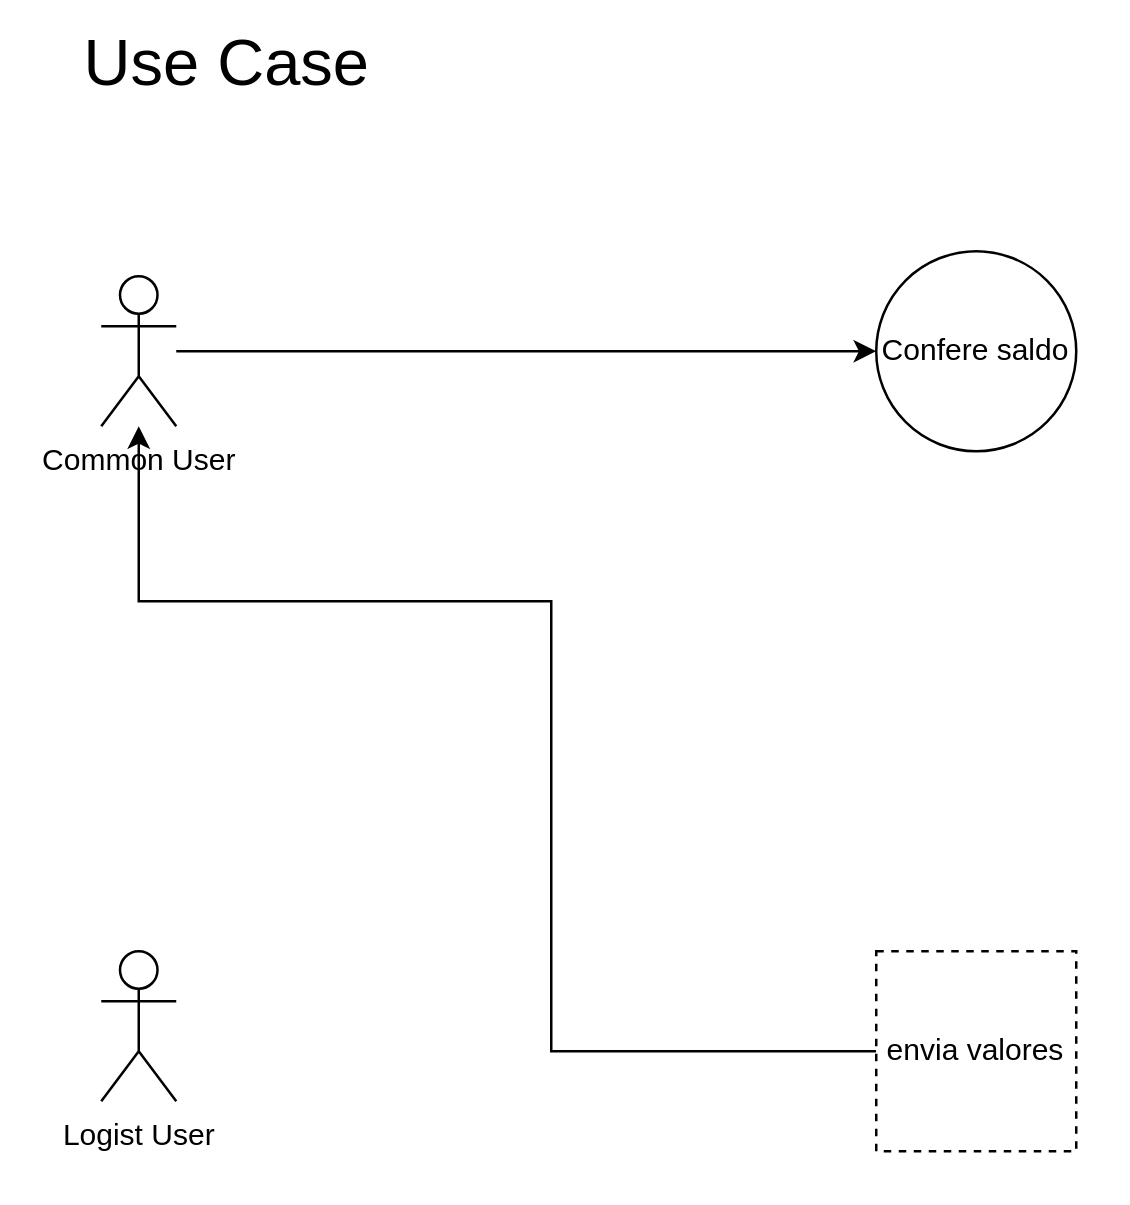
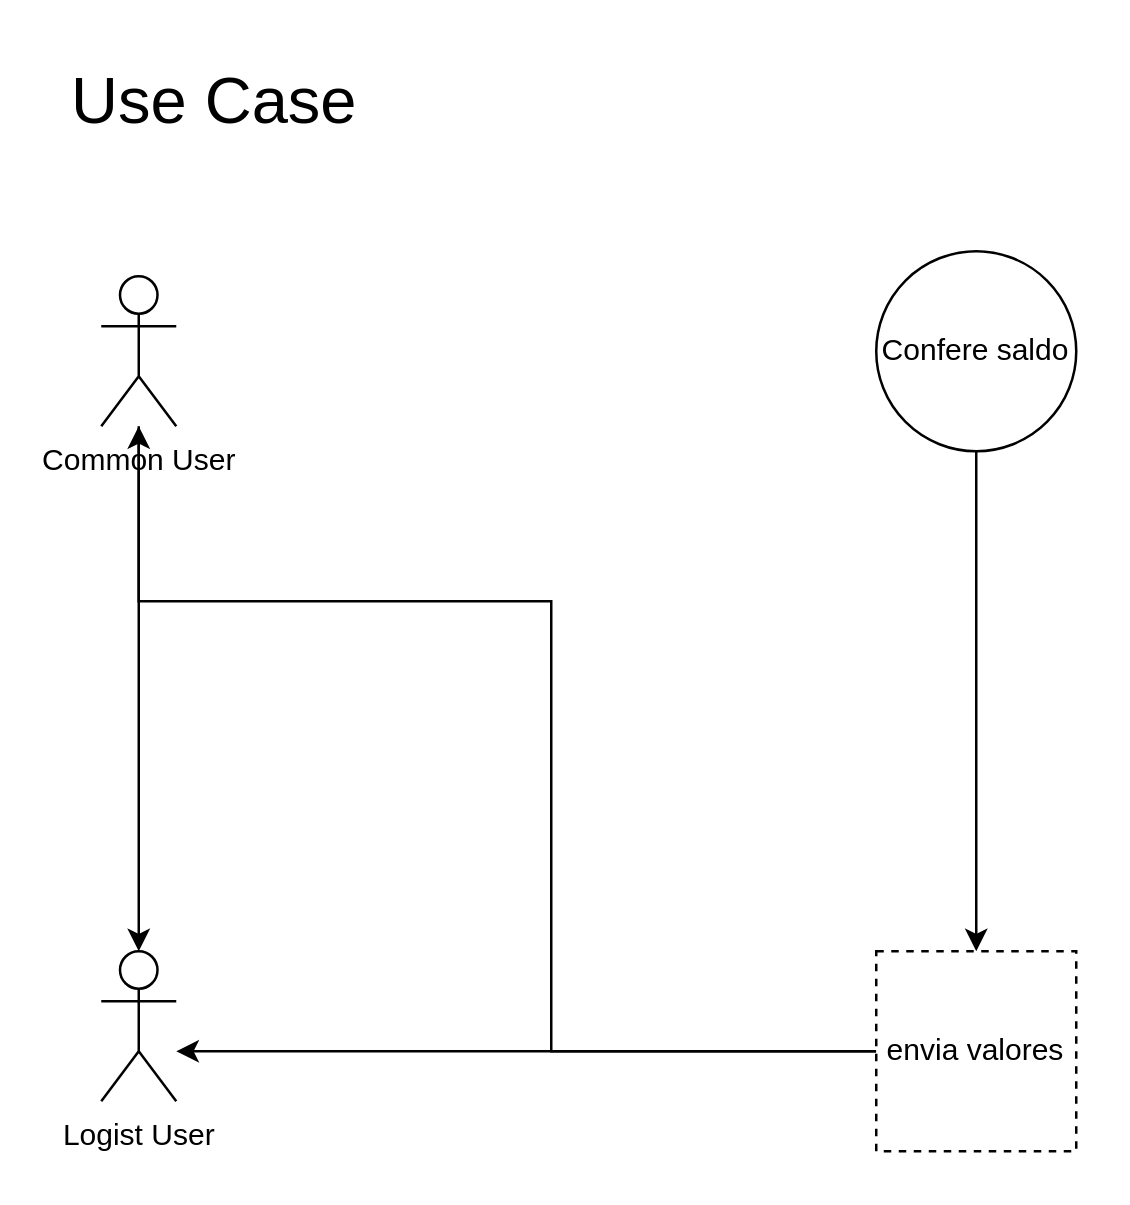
(226, 64) -> (214, 101)
(518, 351) -> (139, 770)
none -> (976, 693)
none -> (369, 1051)
